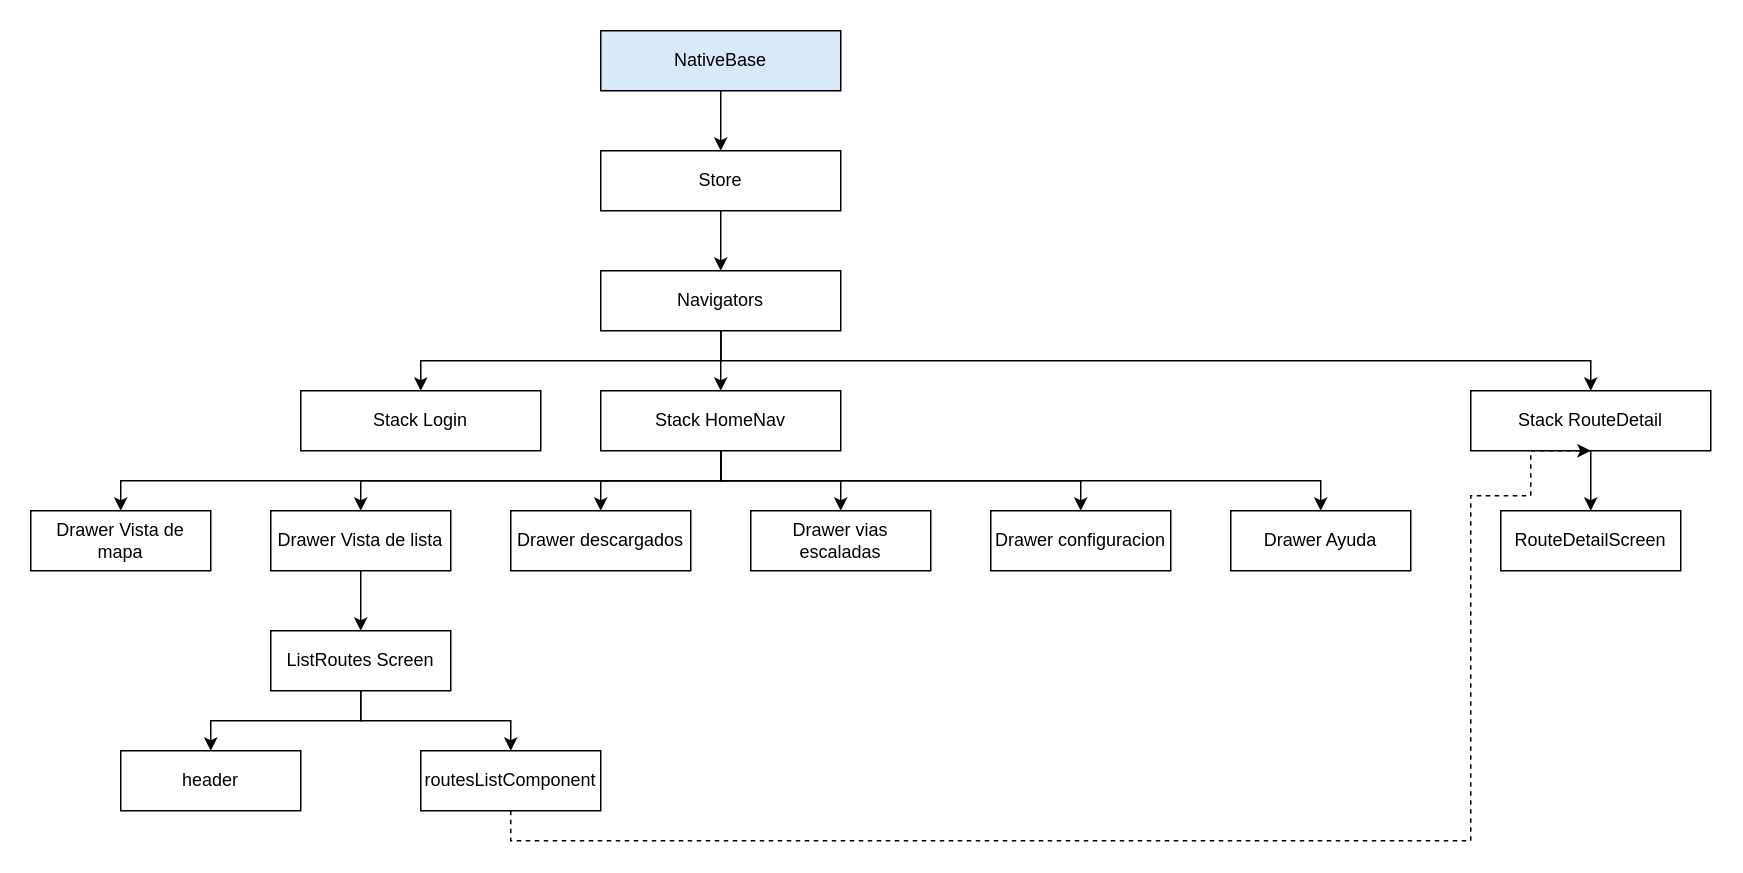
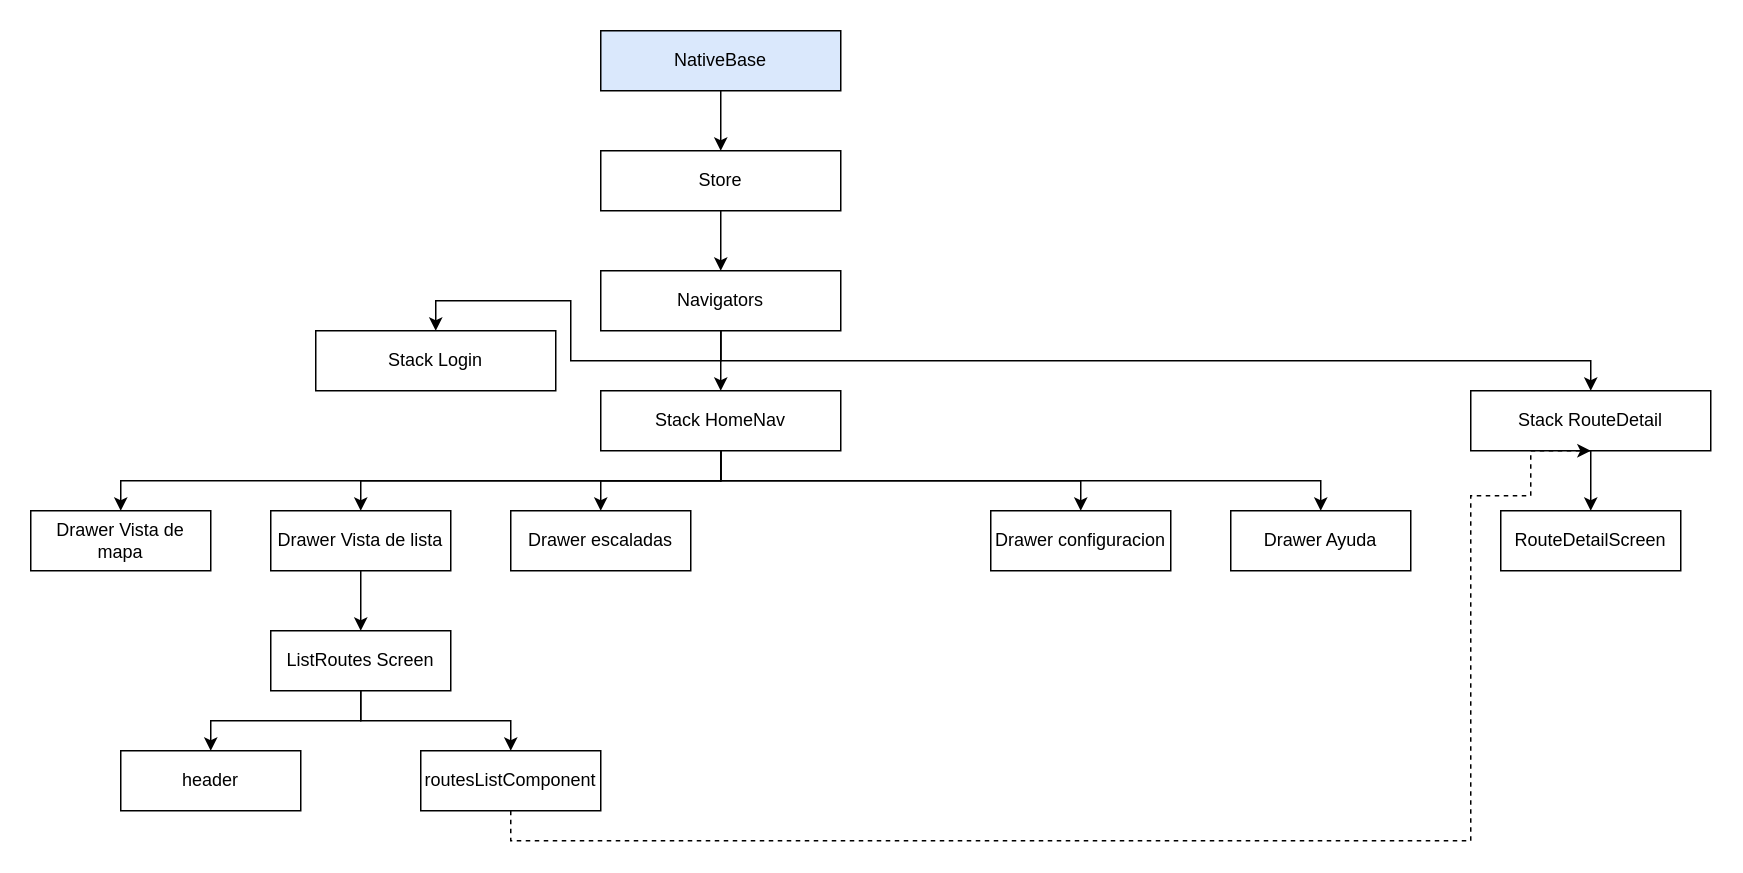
(421, 421) -> (436, 361)
(841, 492) -> none
(601, 541) -> (601, 541)
(841, 541) -> none
